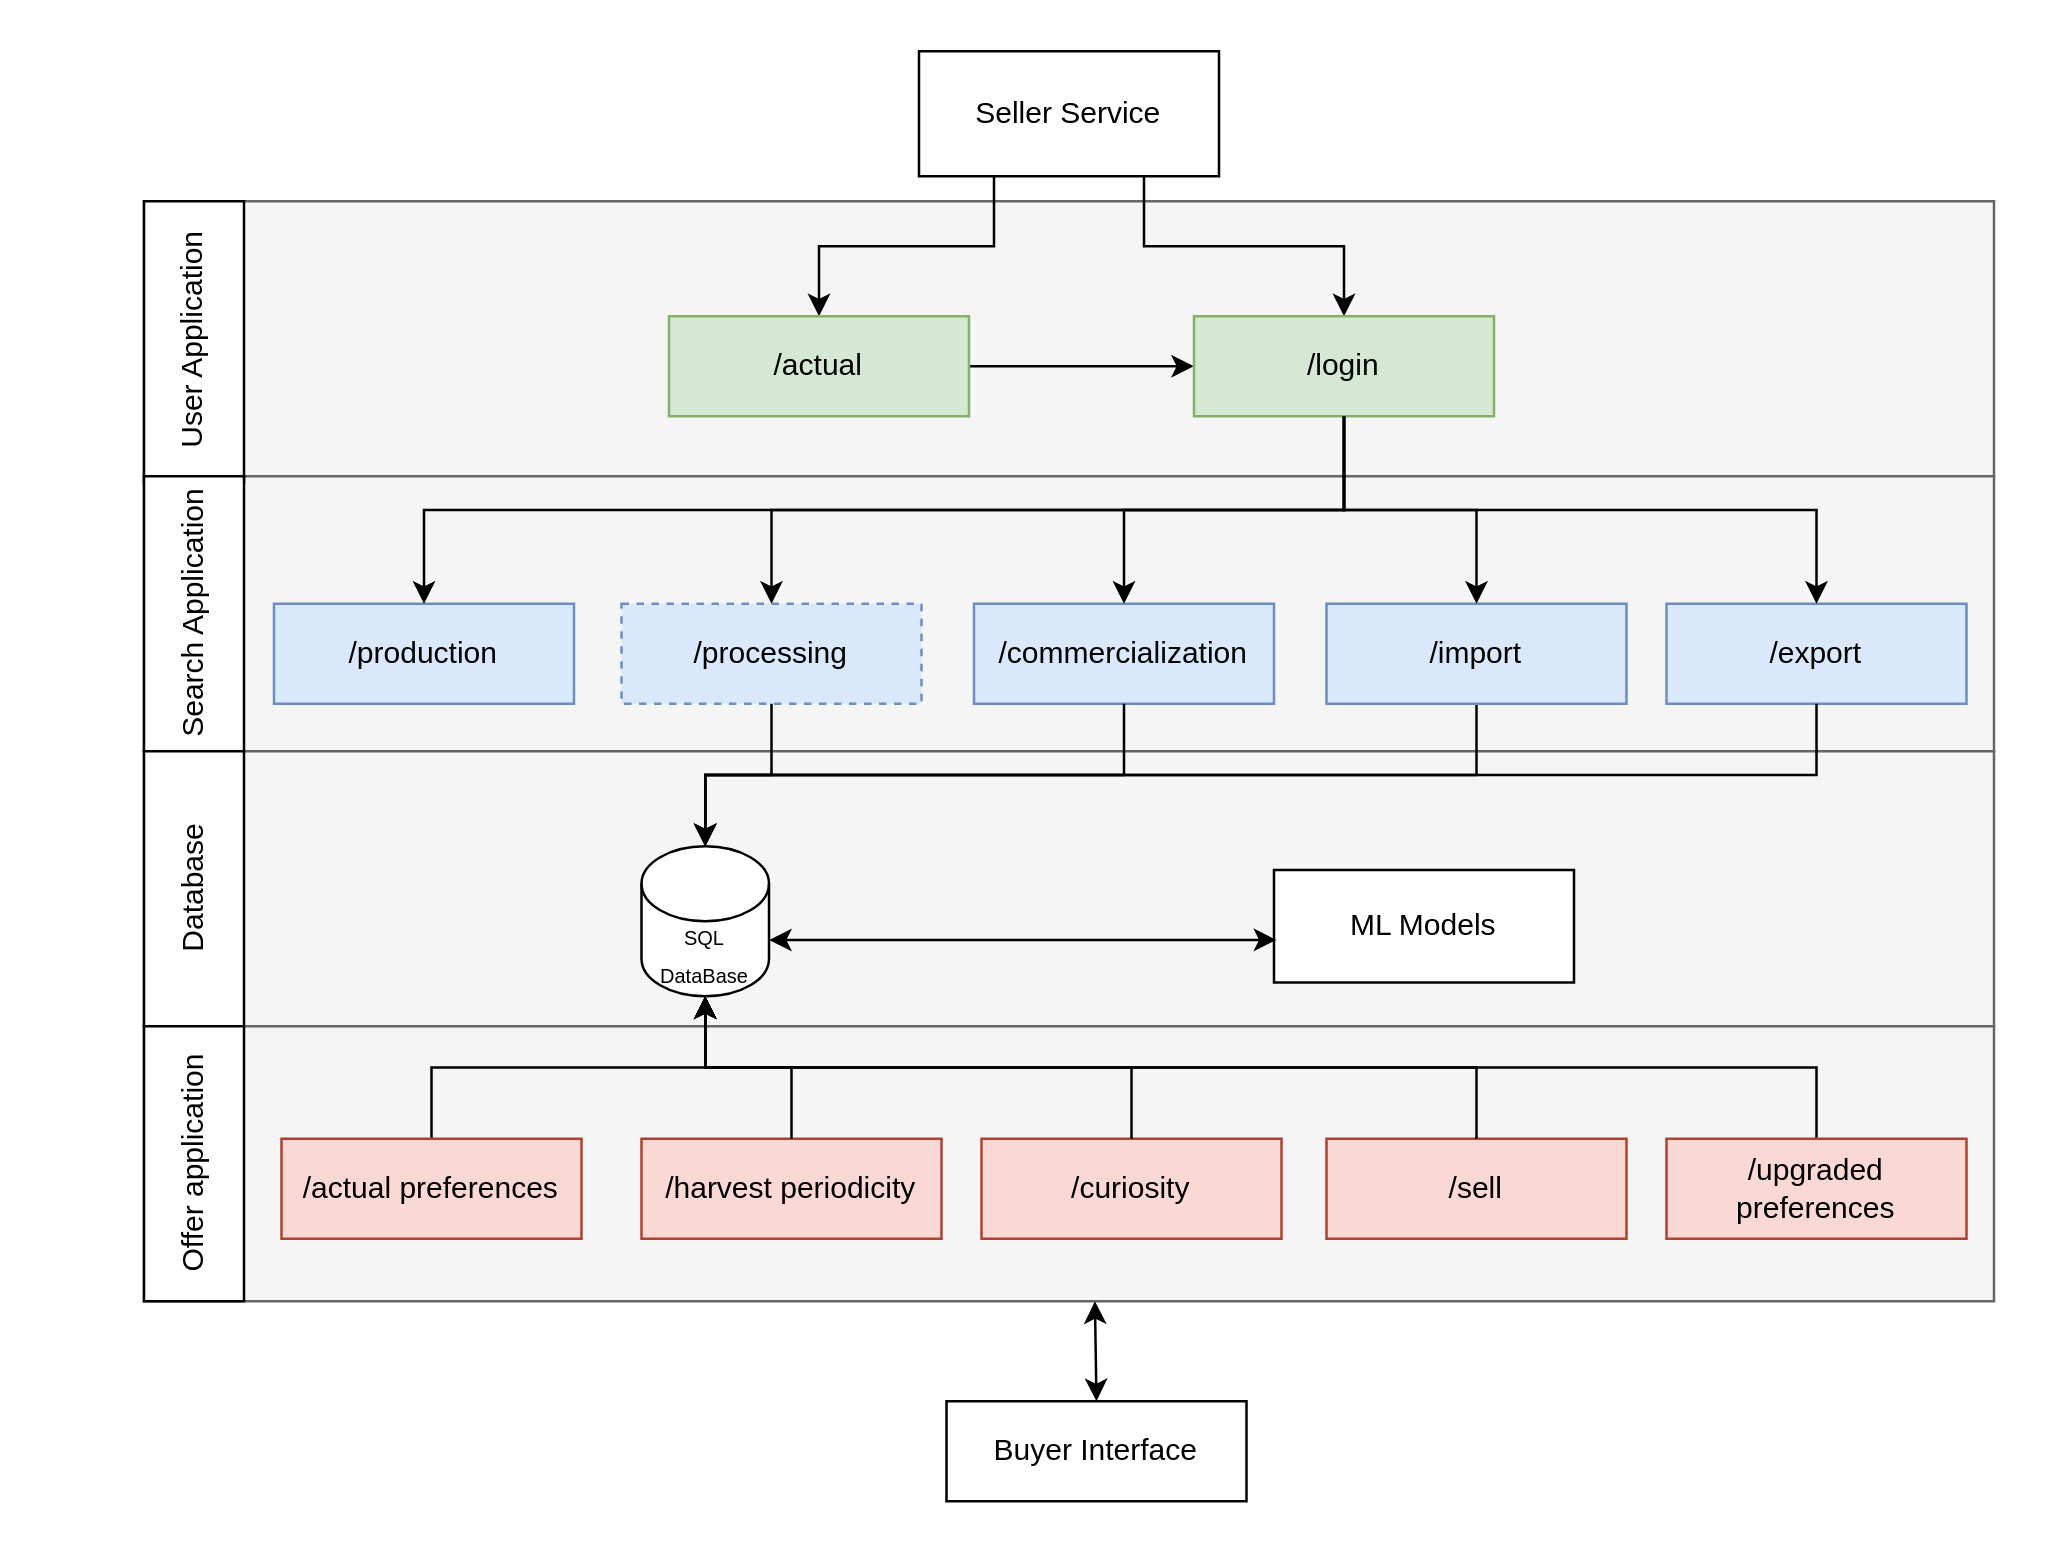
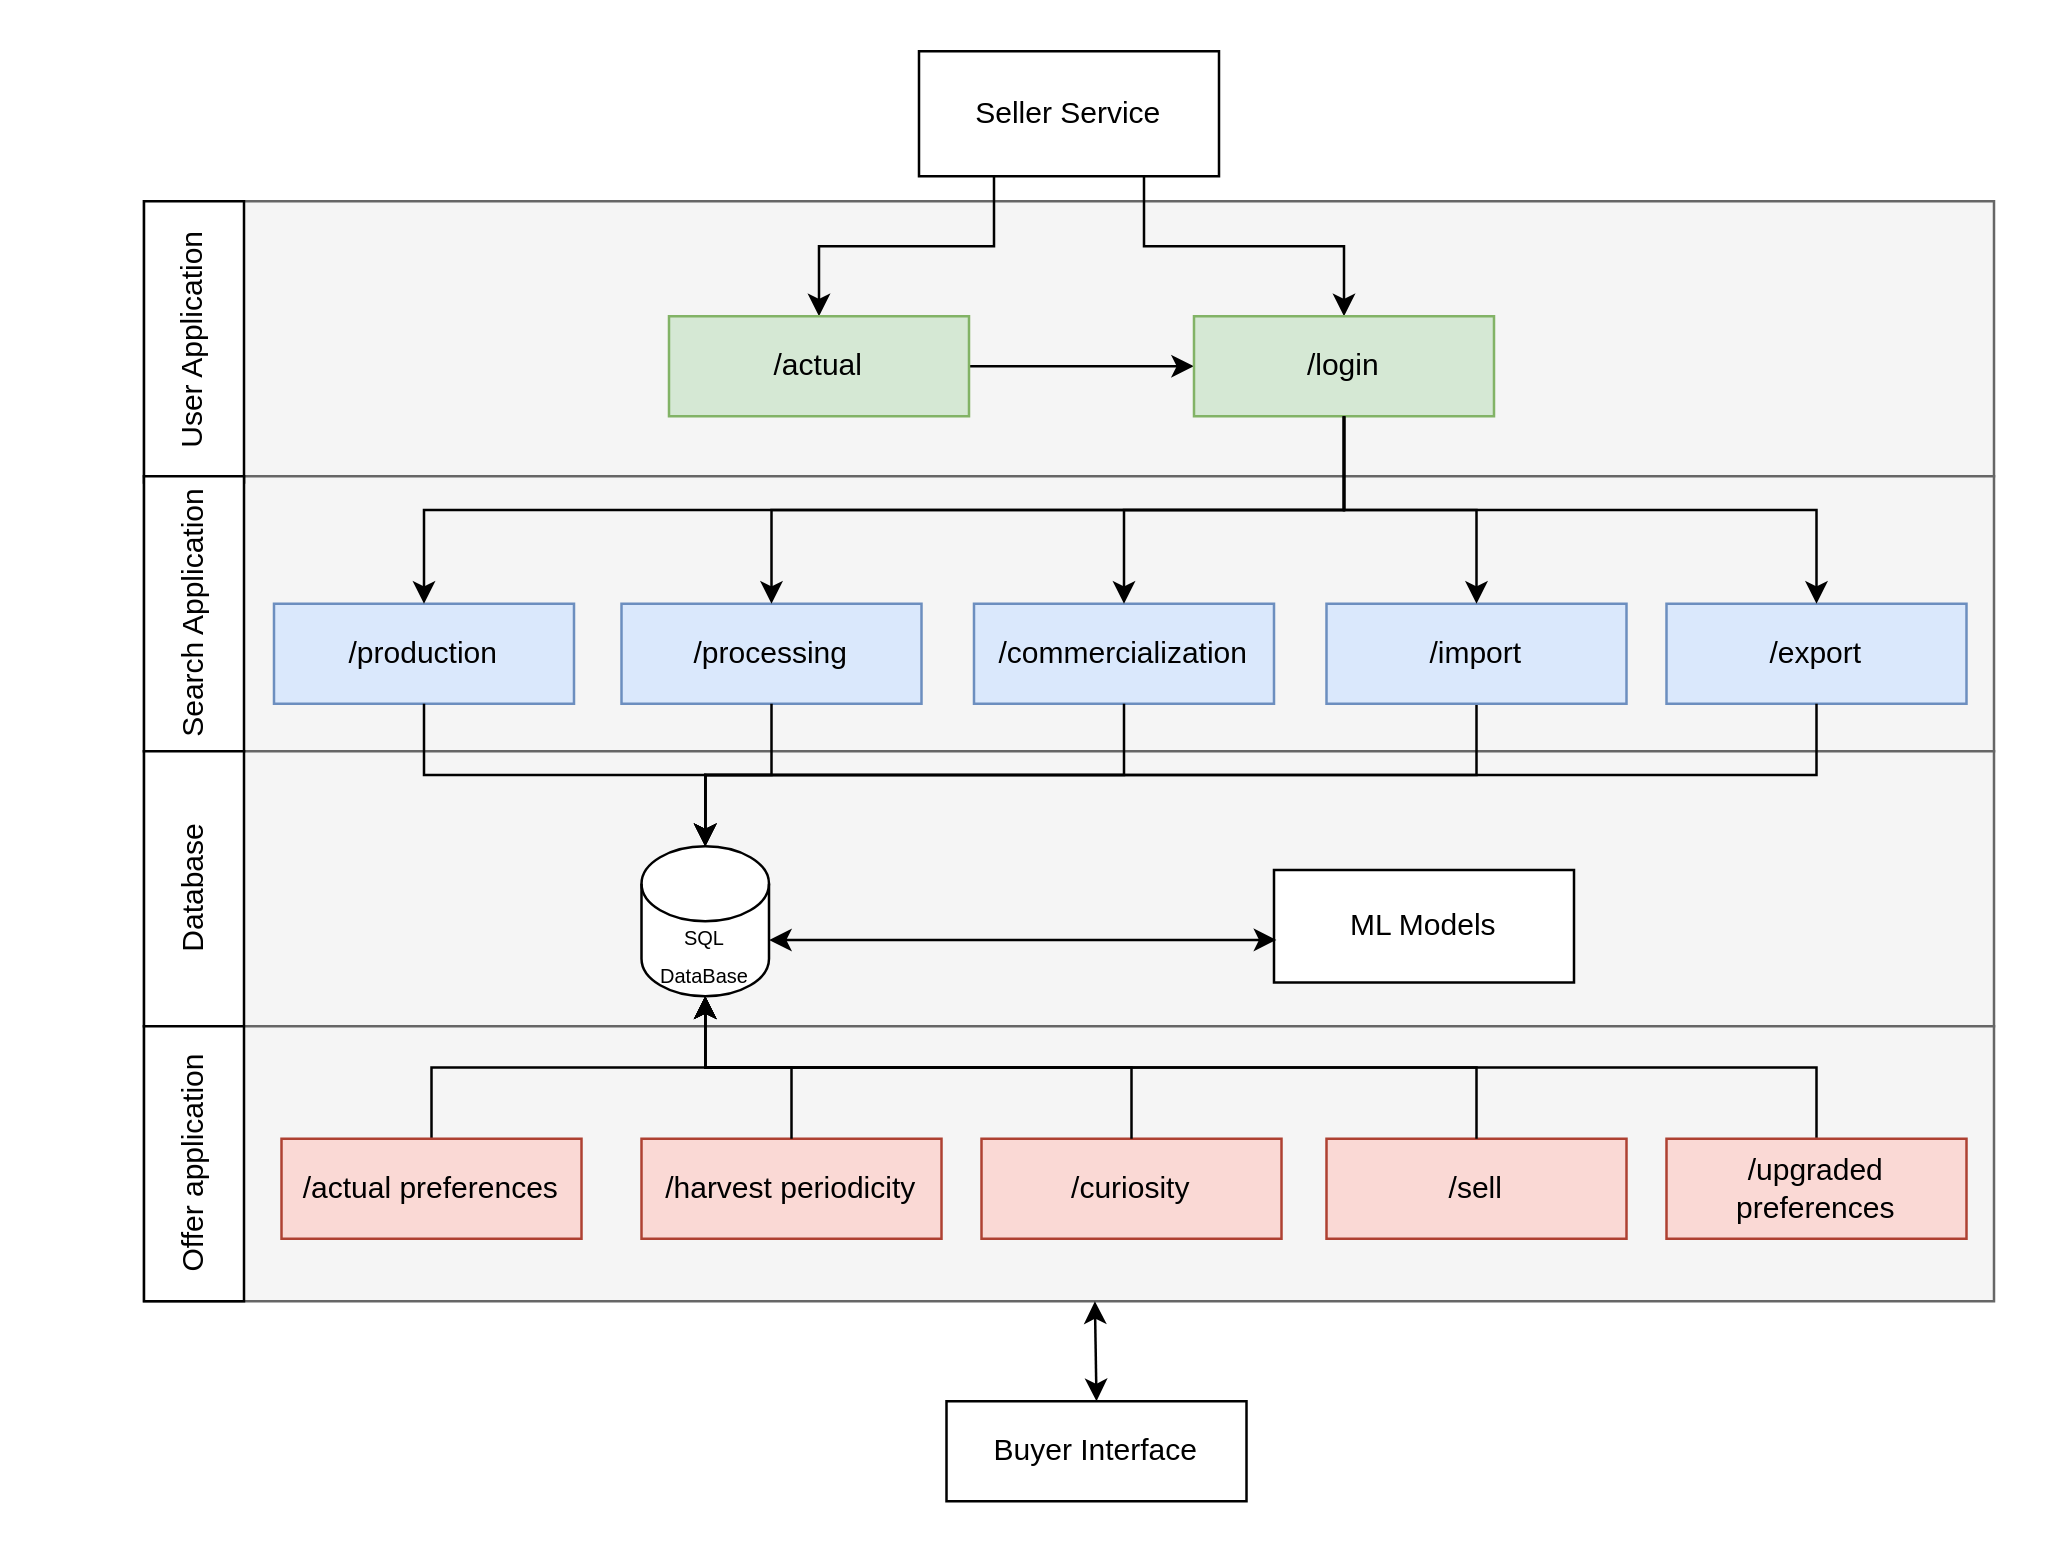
(771, 654) -> (771, 654)
none -> (527, 775)
